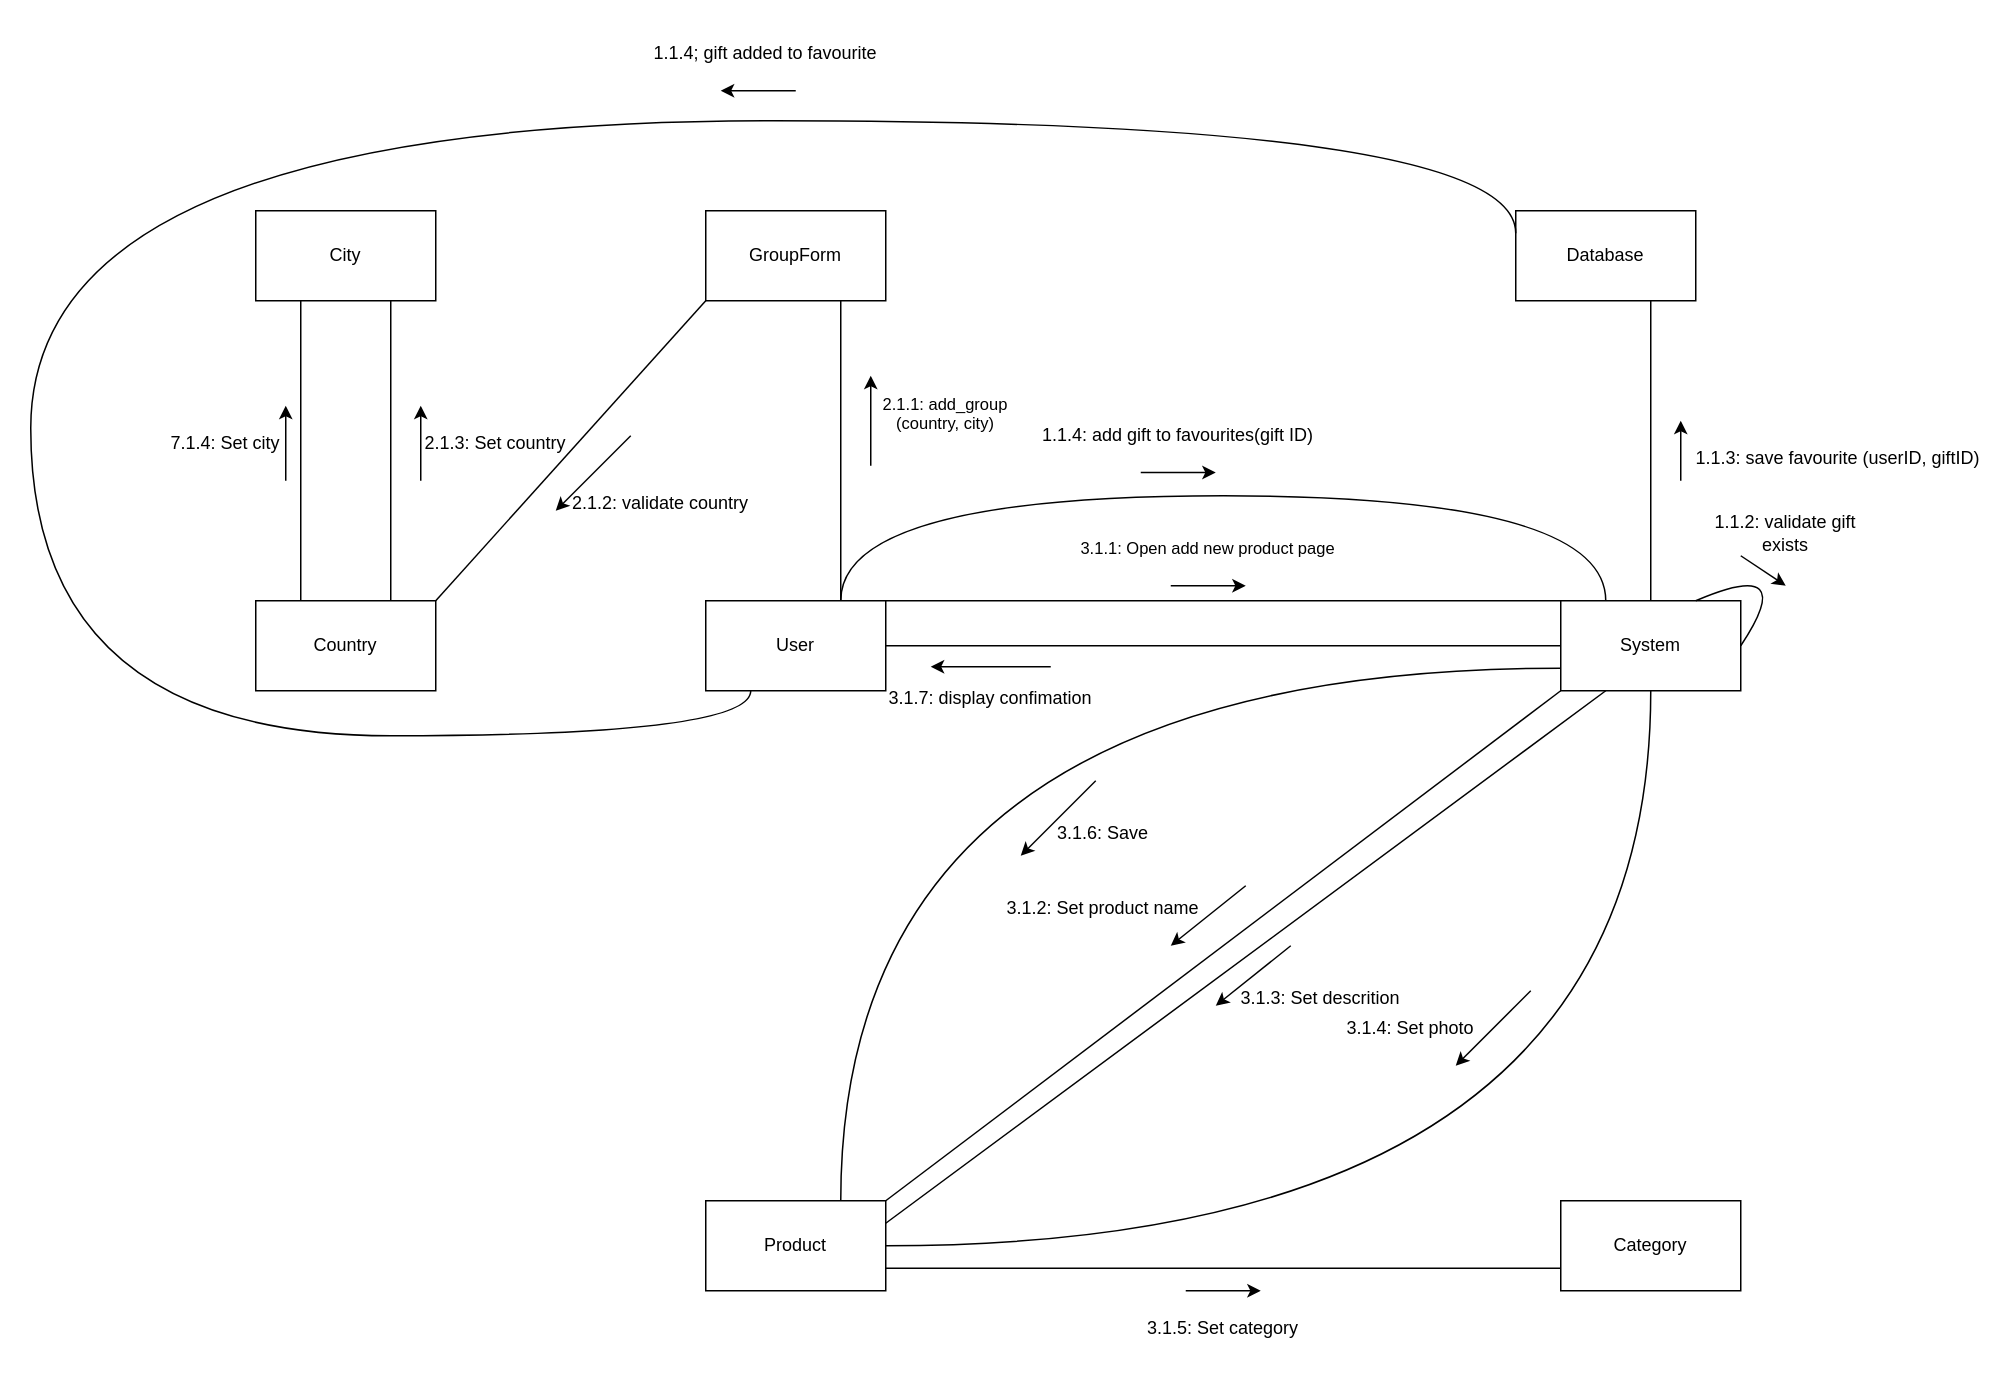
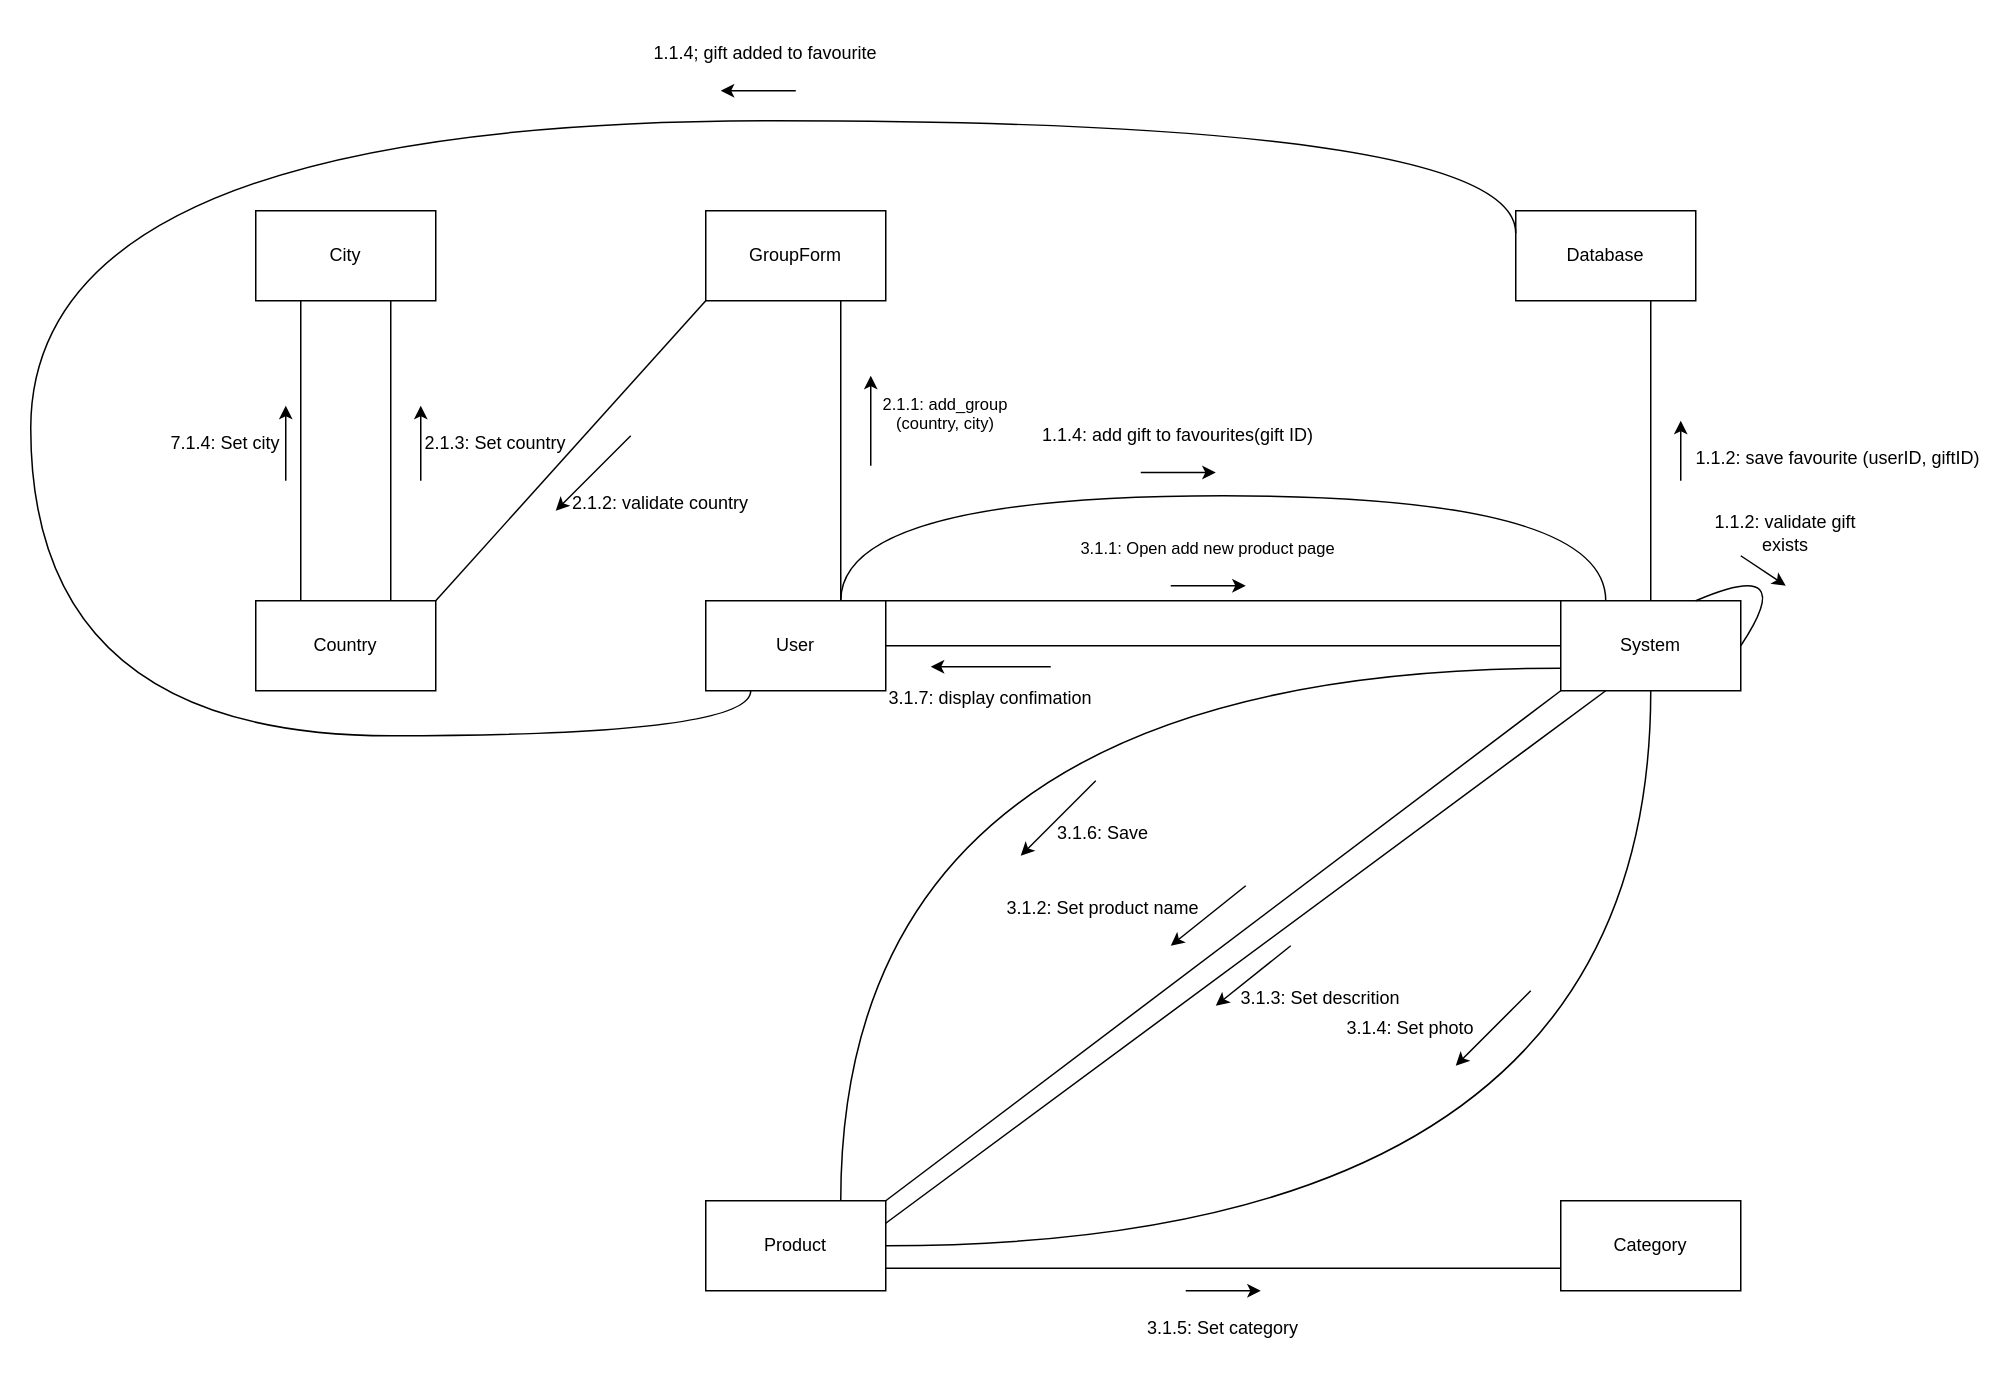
(1838, 458) -> (1838, 458)
